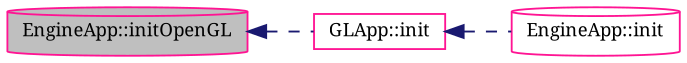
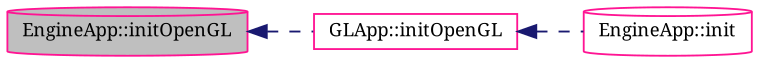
(380, 32) -> (416, 32)
